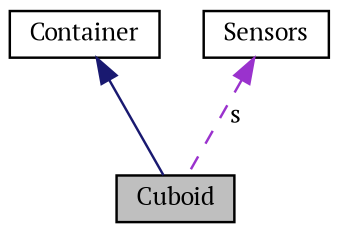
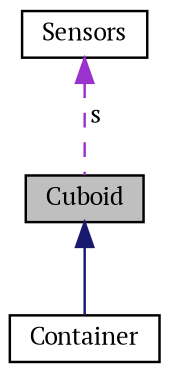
(136, 127) -> (85, 281)
